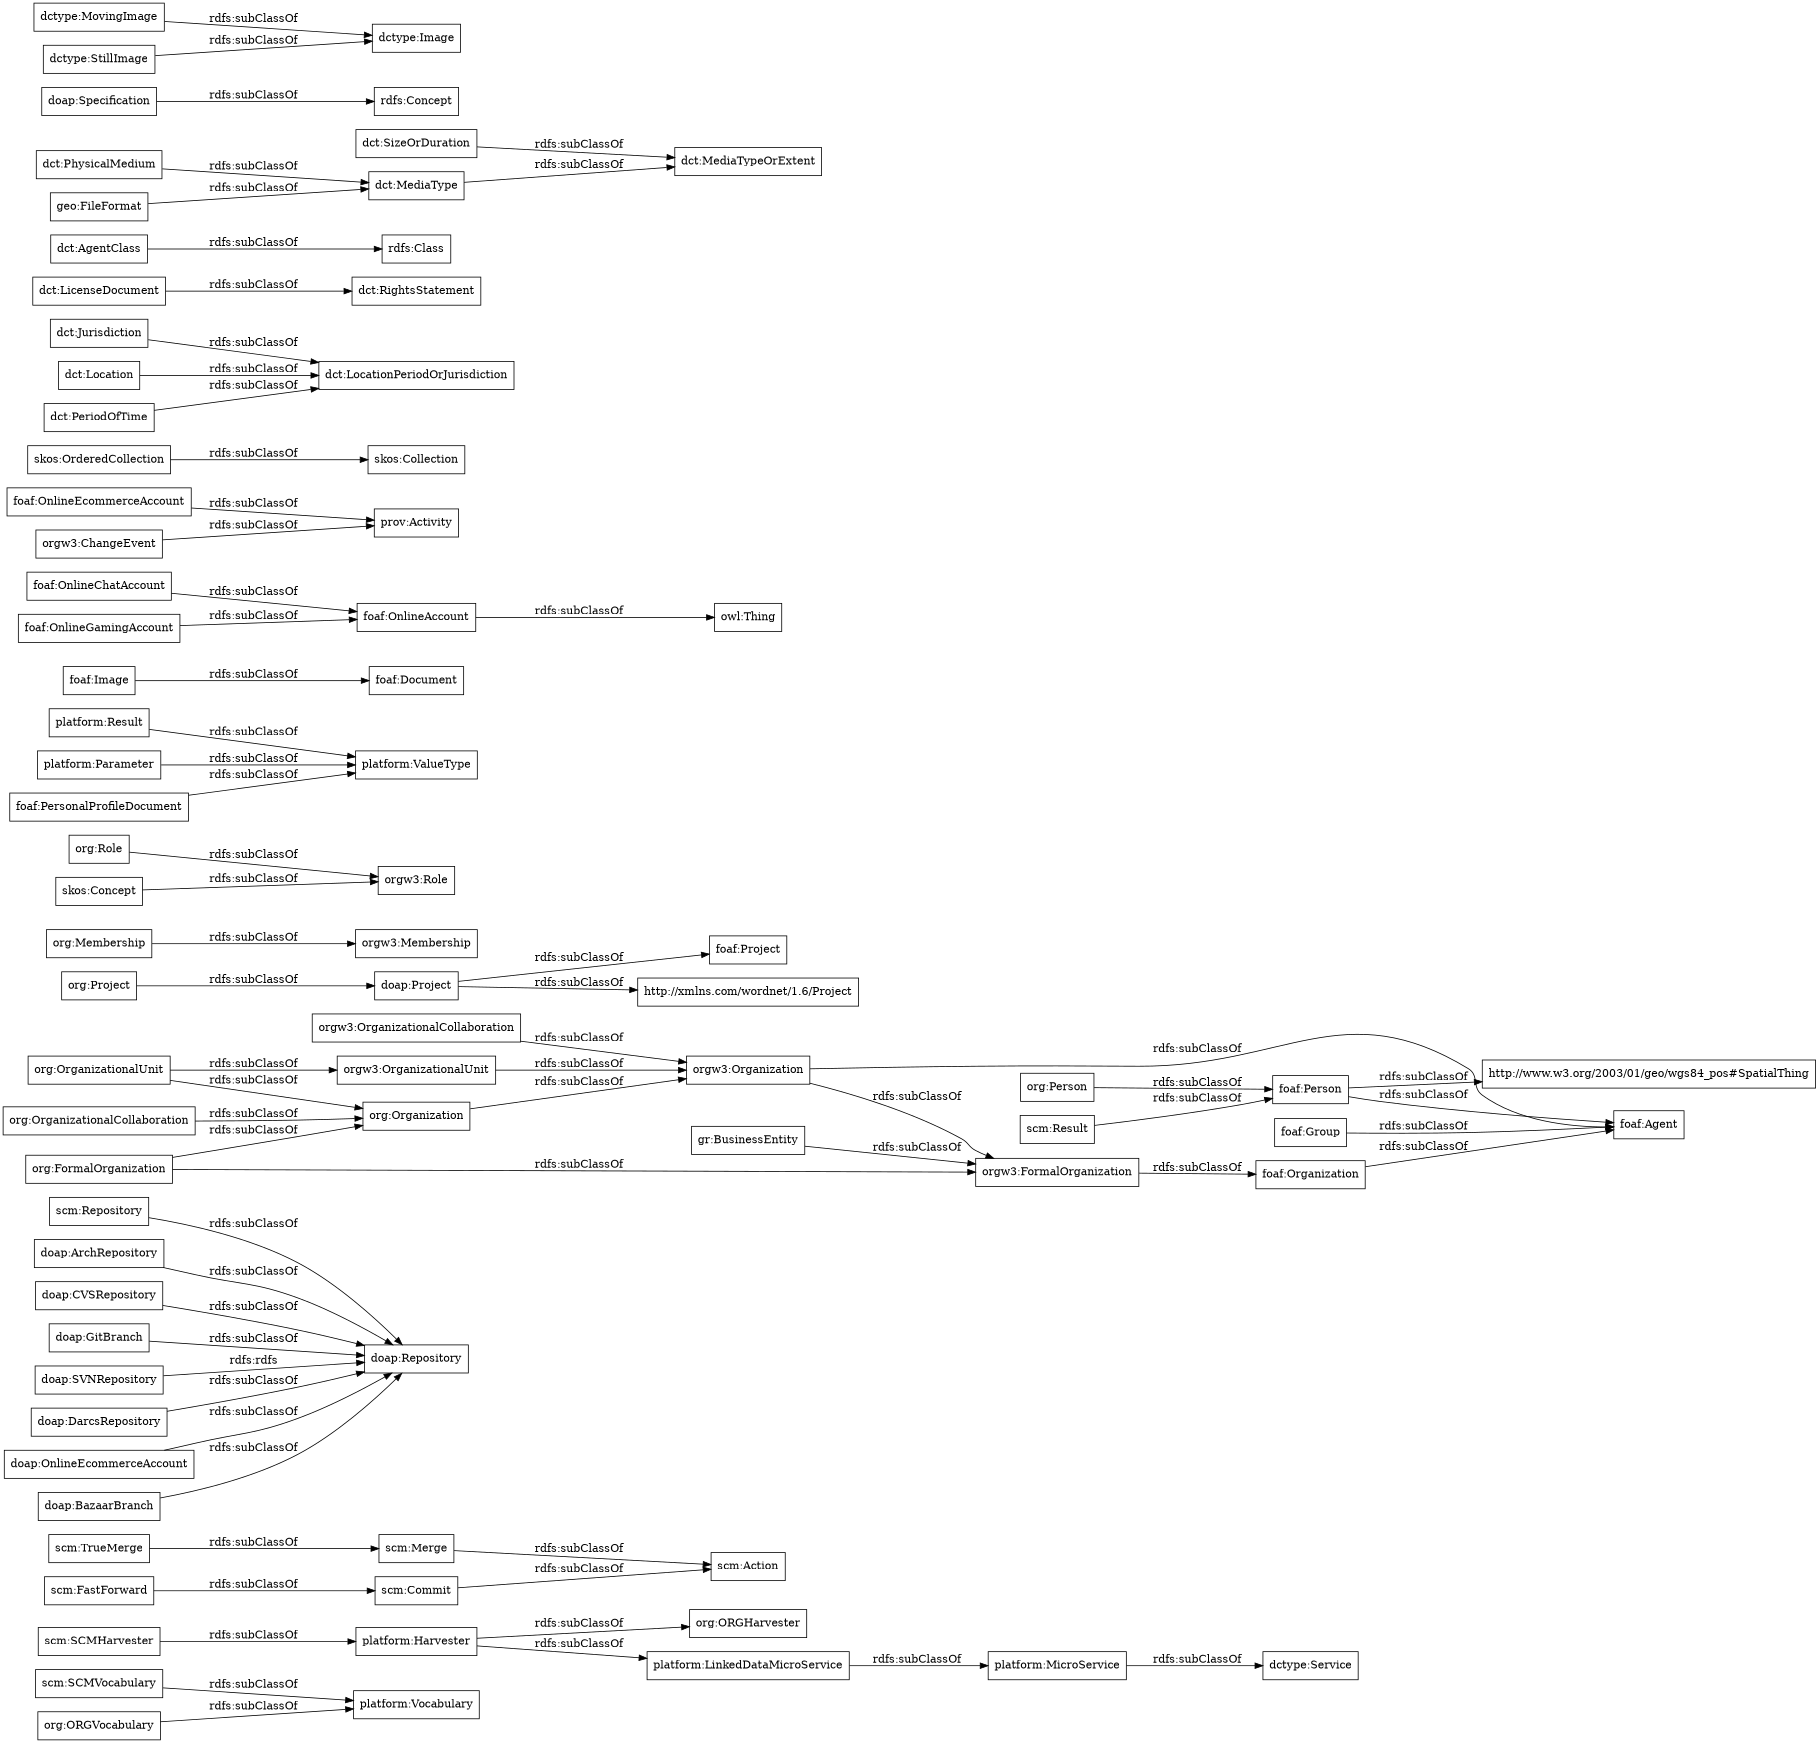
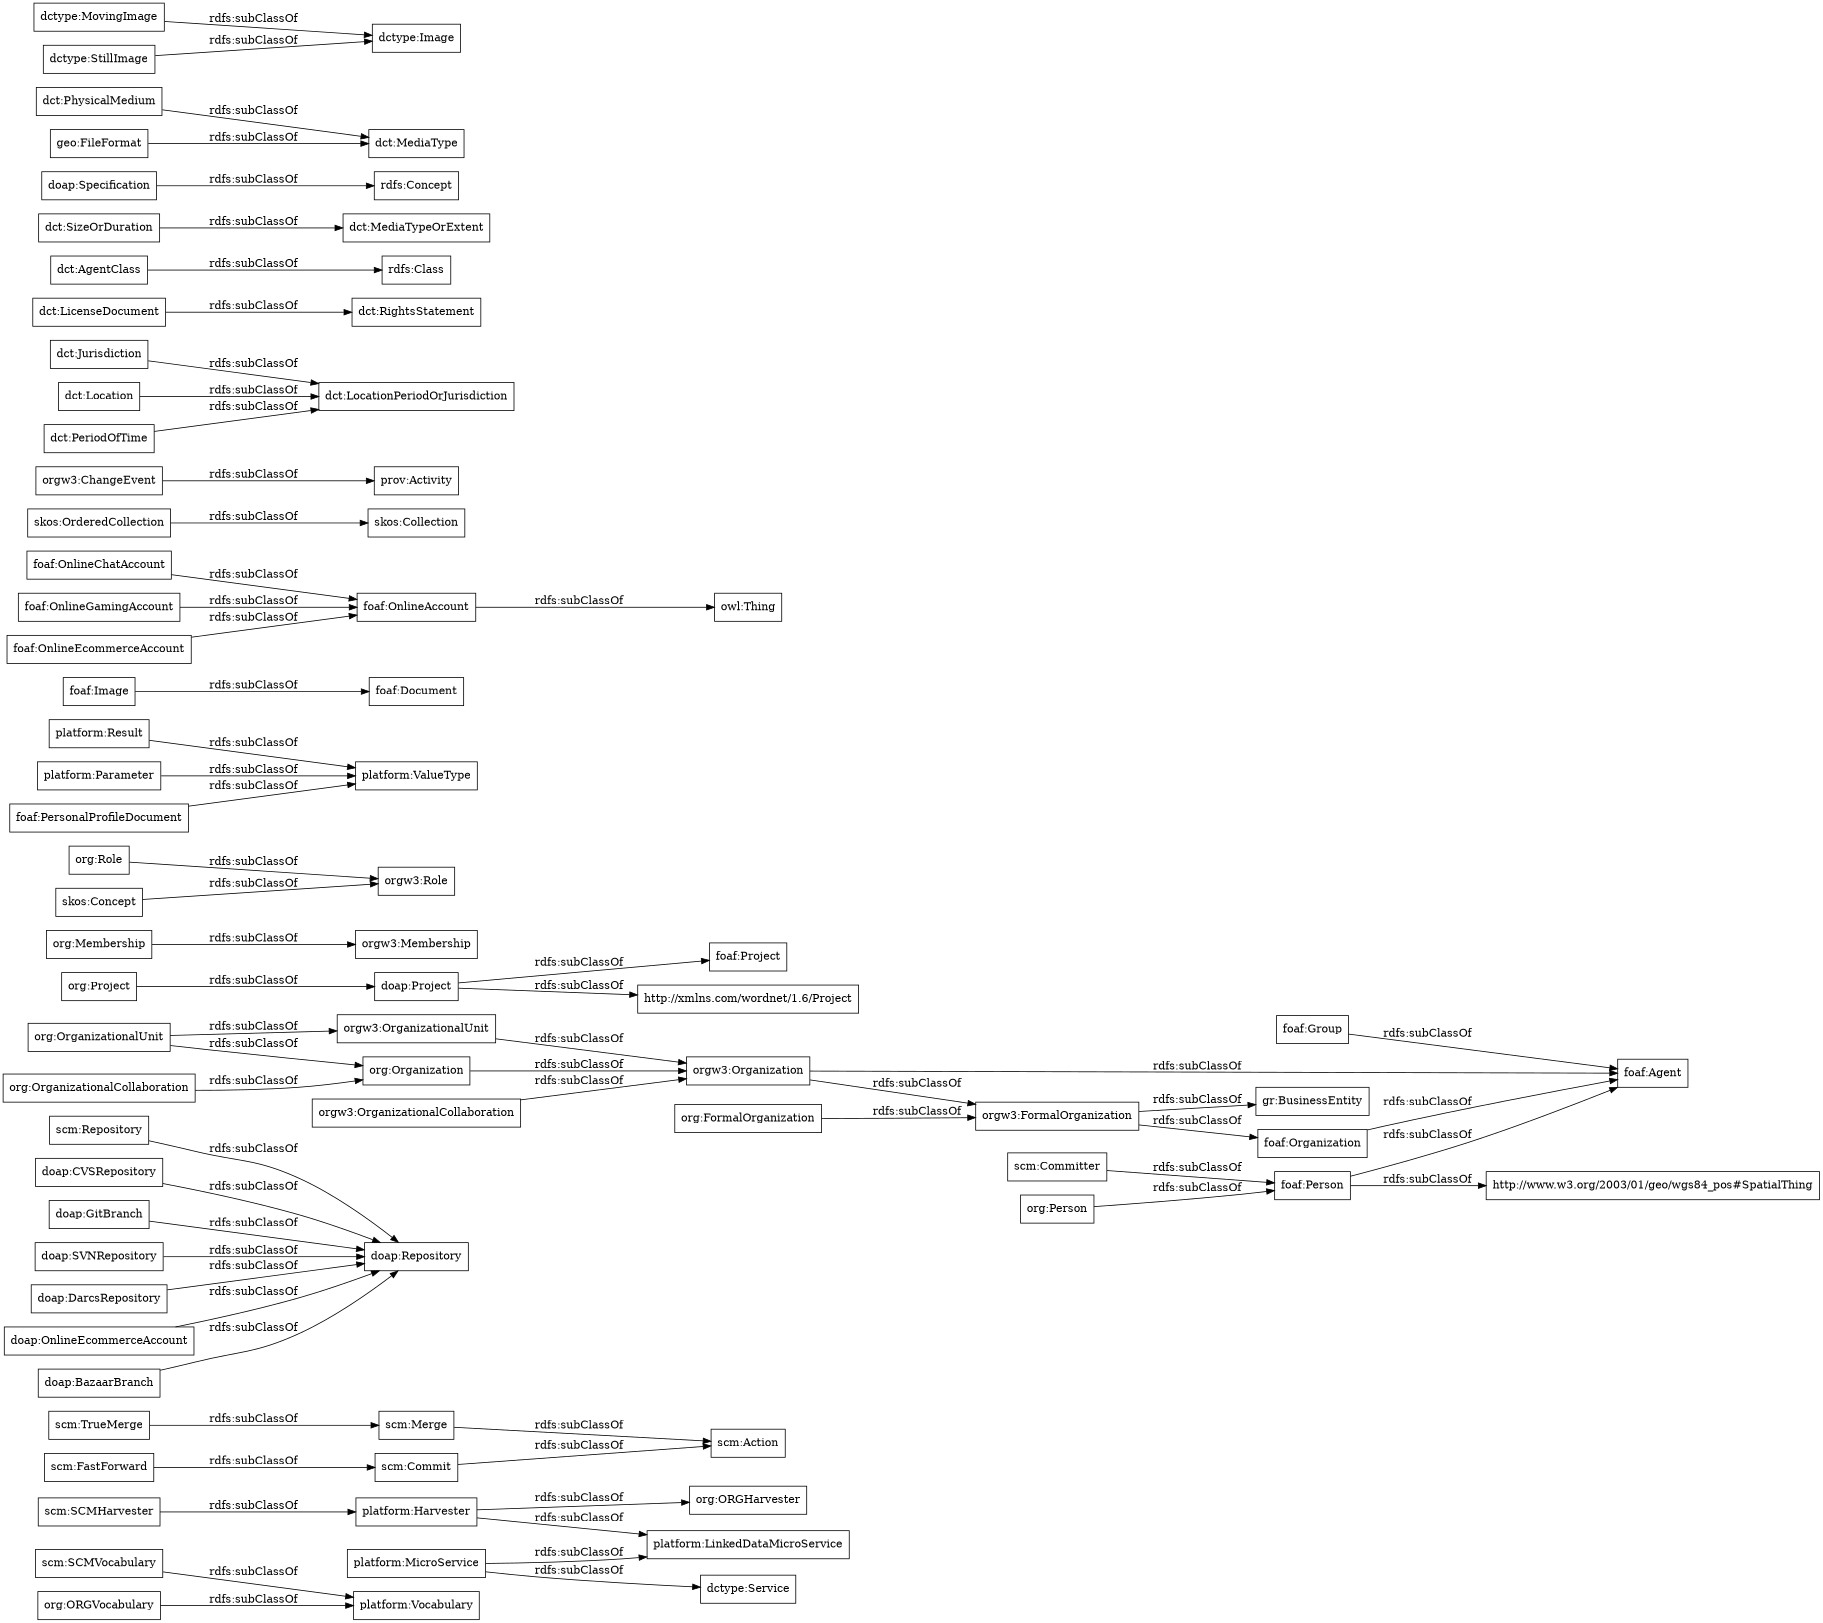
(565, 175) -> none
(279, 514) -> (270, 627)
(1057, 1129) -> (1057, 1167)
(264, 1142) -> none
(886, 1155) -> (1193, 1108)
(99, 1254) -> none
(254, 1361) -> (254, 1251)
(915, 1666) -> (562, 1562)
